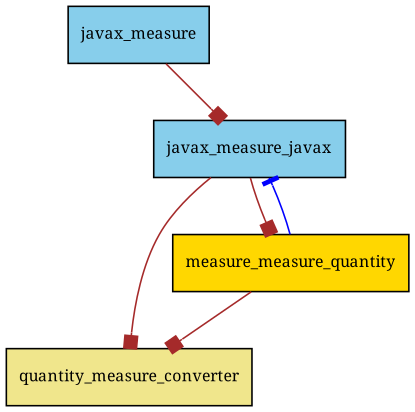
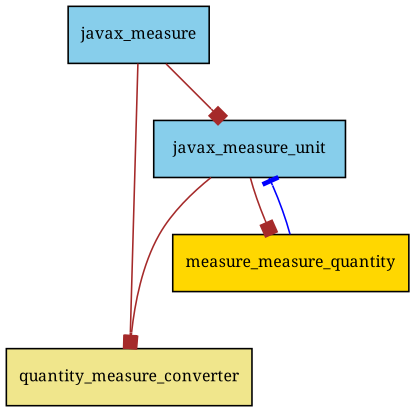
(250, 149) -> (250, 149)
(217, 315) -> (134, 198)
